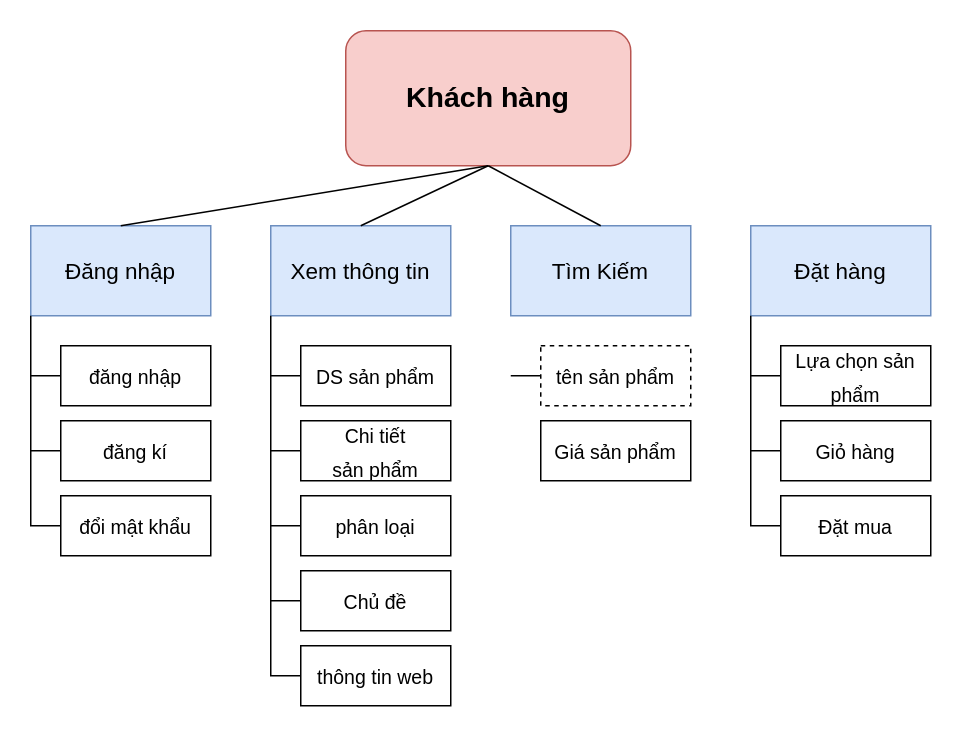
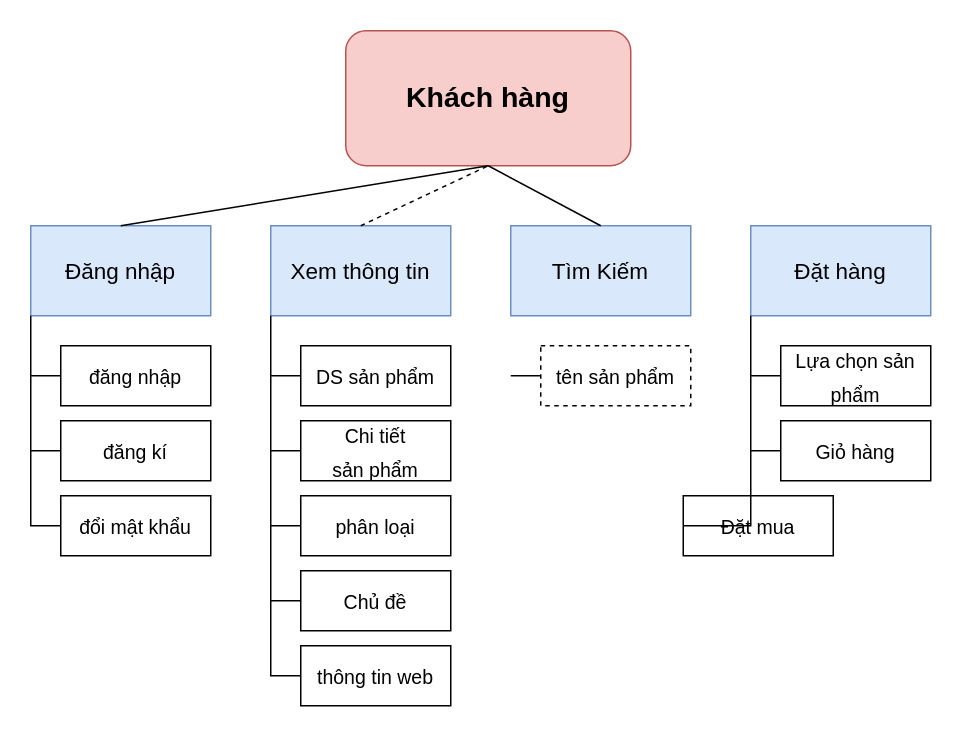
(423, 197) -> (423, 197)
(616, 451) -> none
(856, 526) -> (758, 526)
